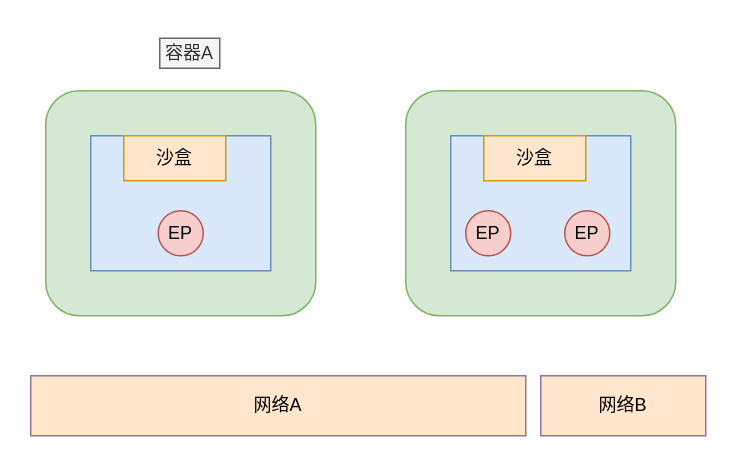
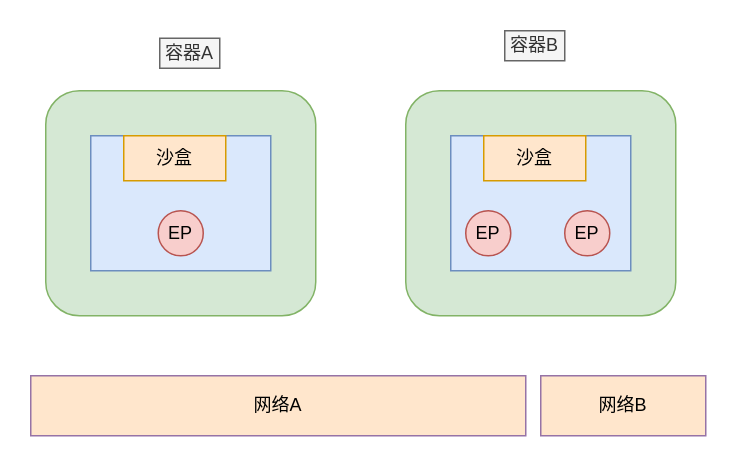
none -> (535, 46)
